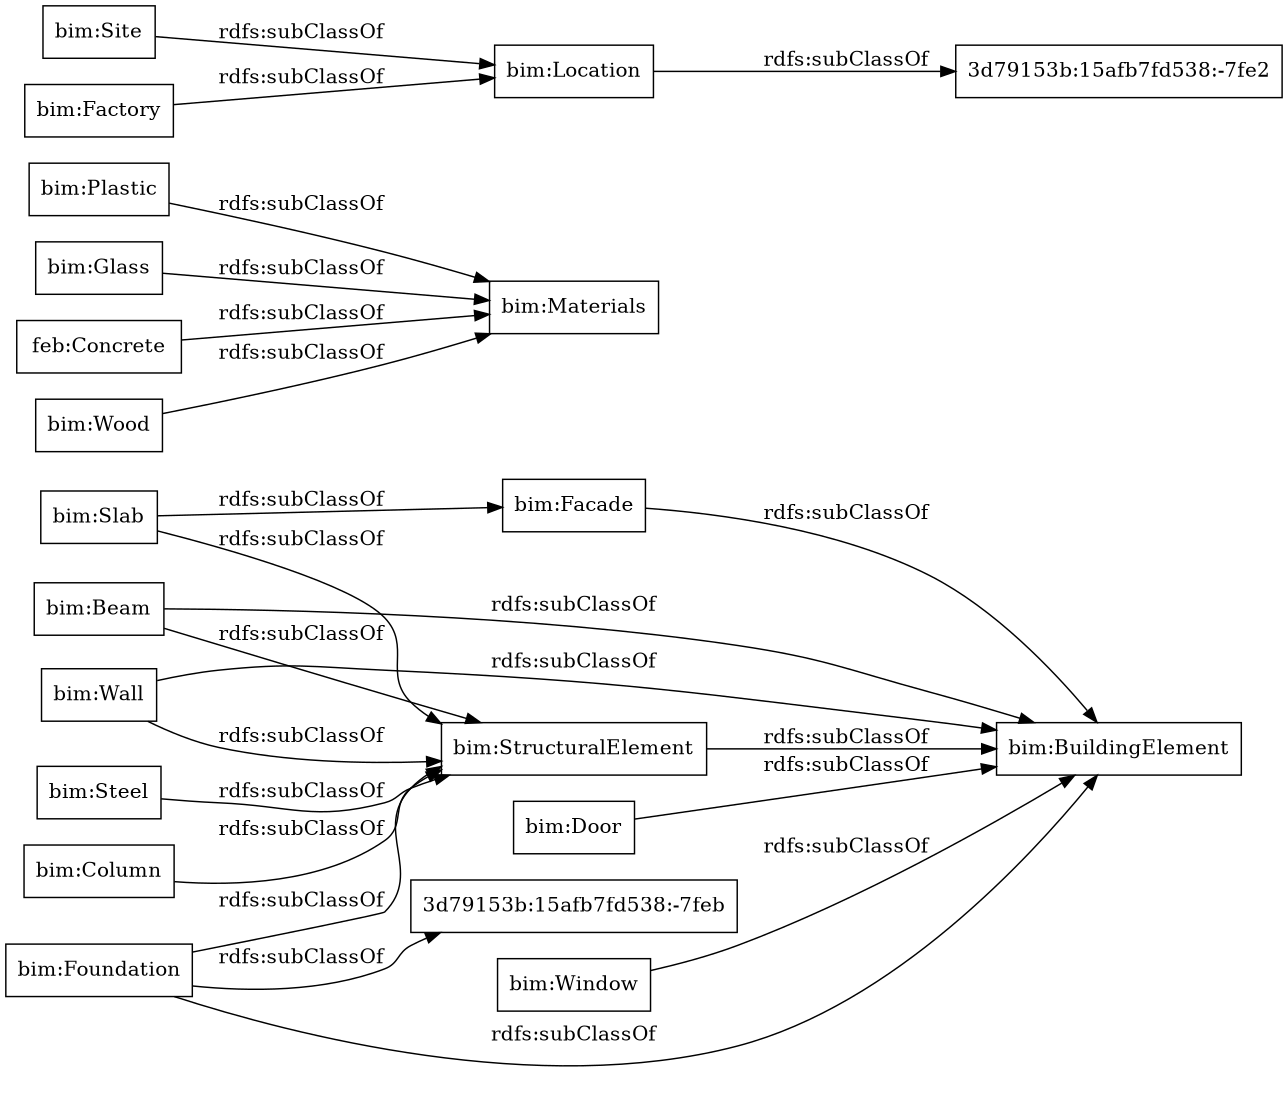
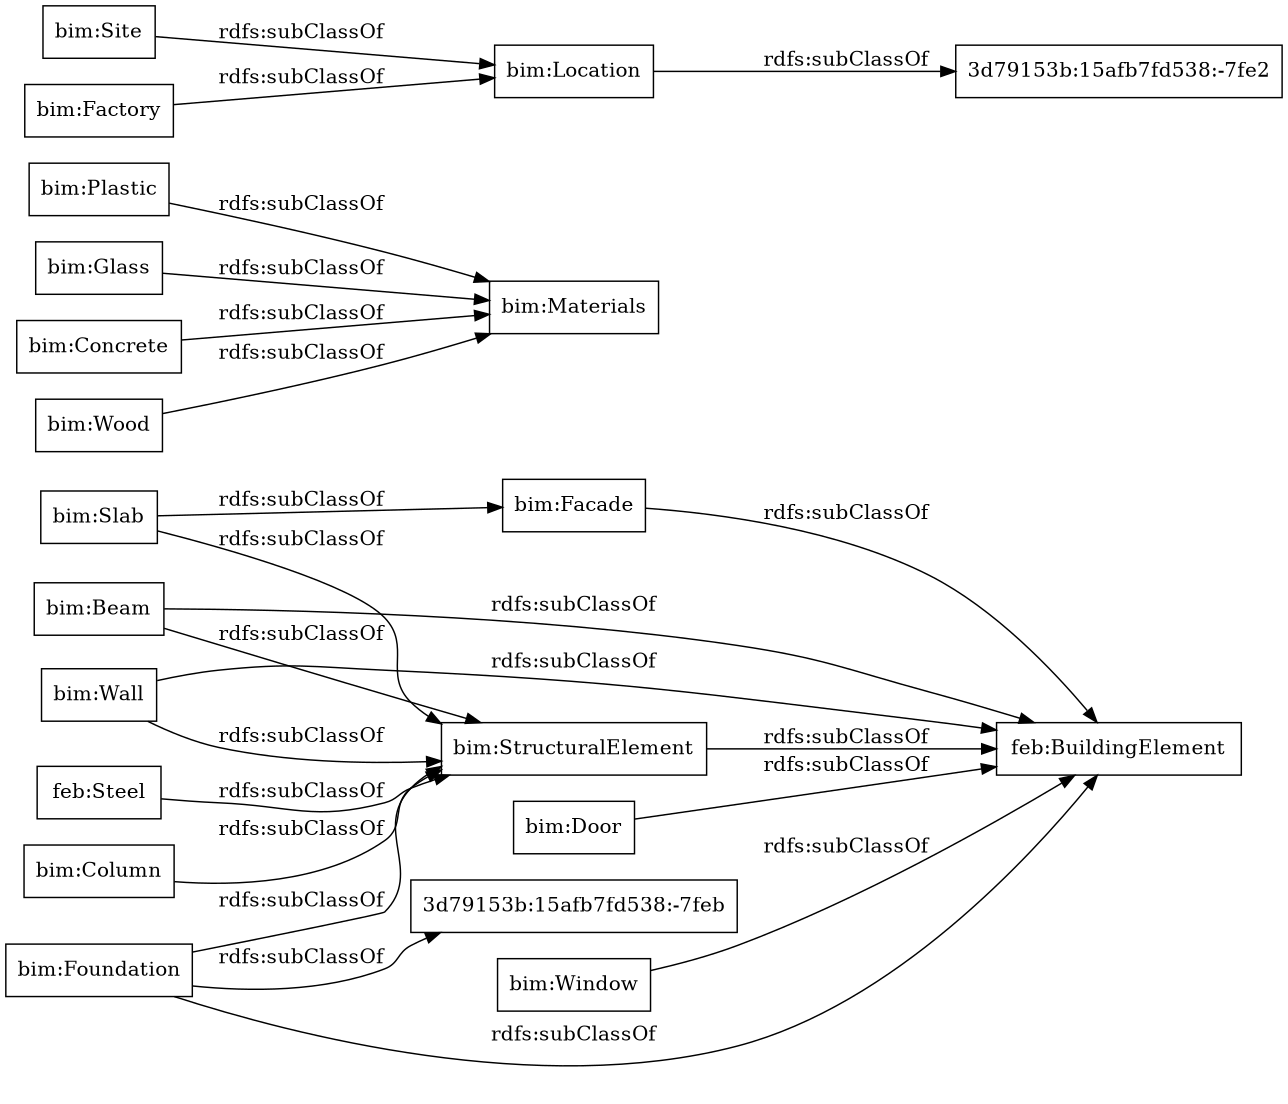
(99, 347) -> (99, 347)
(1119, 749) -> (1119, 749)
(99, 793) -> (99, 793)
